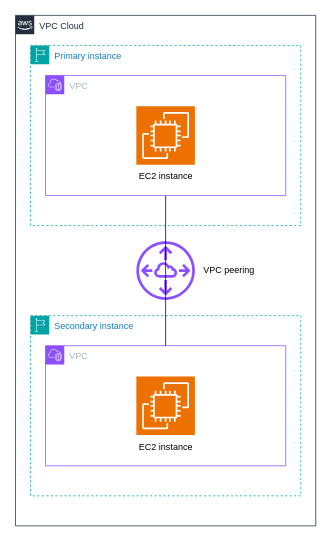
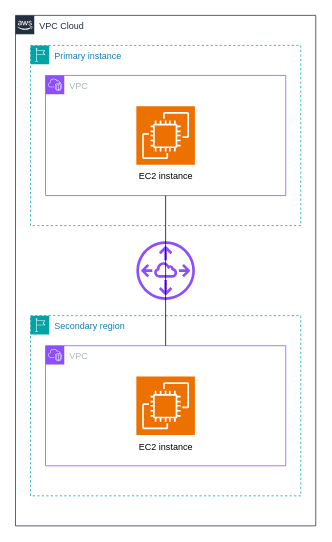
(228, 270) -> none
(97, 326) -> (92, 326)
